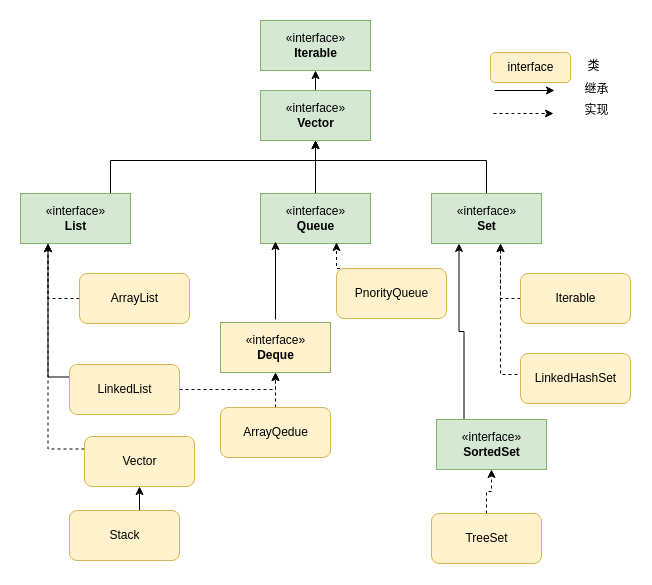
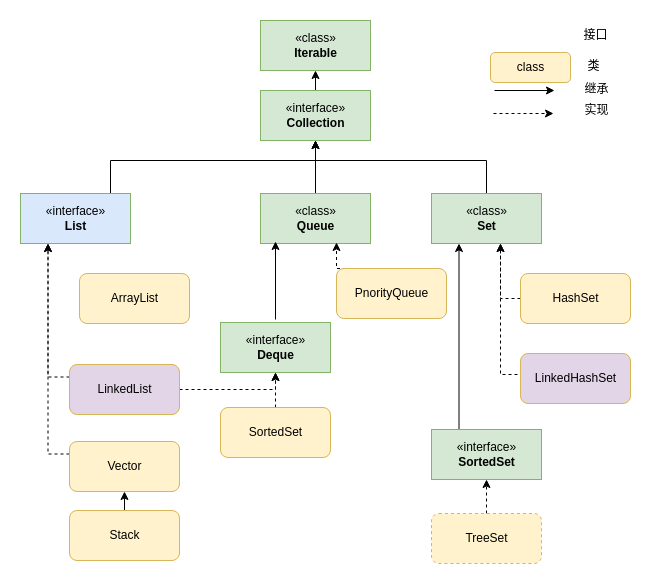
none -> (596, 36)
(316, 46) -> (316, 46)
(531, 68) -> (531, 68)
(316, 116) -> (316, 116)
(76, 219) -> (76, 219)
(316, 219) -> (316, 219)
(487, 219) -> (487, 219)
(65, 299) -> none
(576, 299) -> (576, 299)
(276, 348) -> (276, 348)
(59, 377) -> (59, 377)
(576, 379) -> (576, 379)
(125, 390) -> (125, 390)
(276, 433) -> (276, 433)
(492, 445) -> (487, 455)
(140, 462) -> (125, 467)
(487, 539) -> (487, 539)
